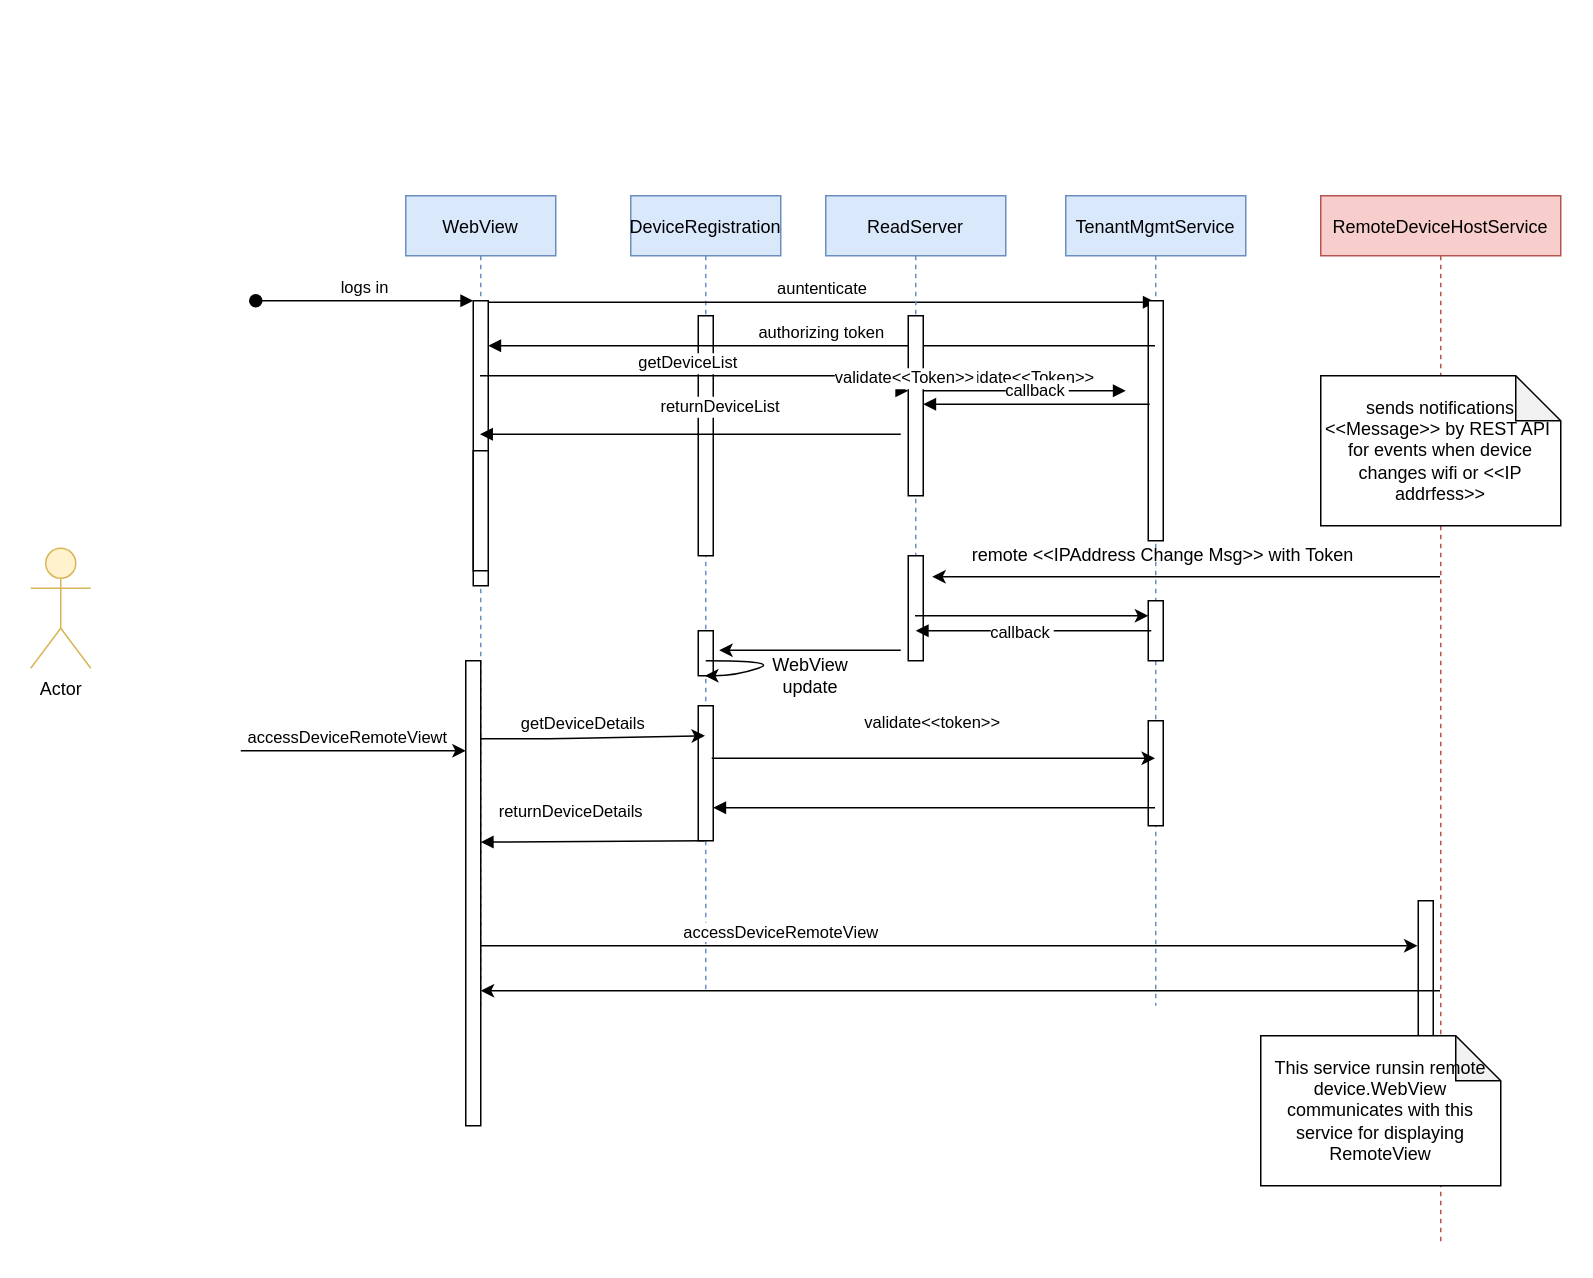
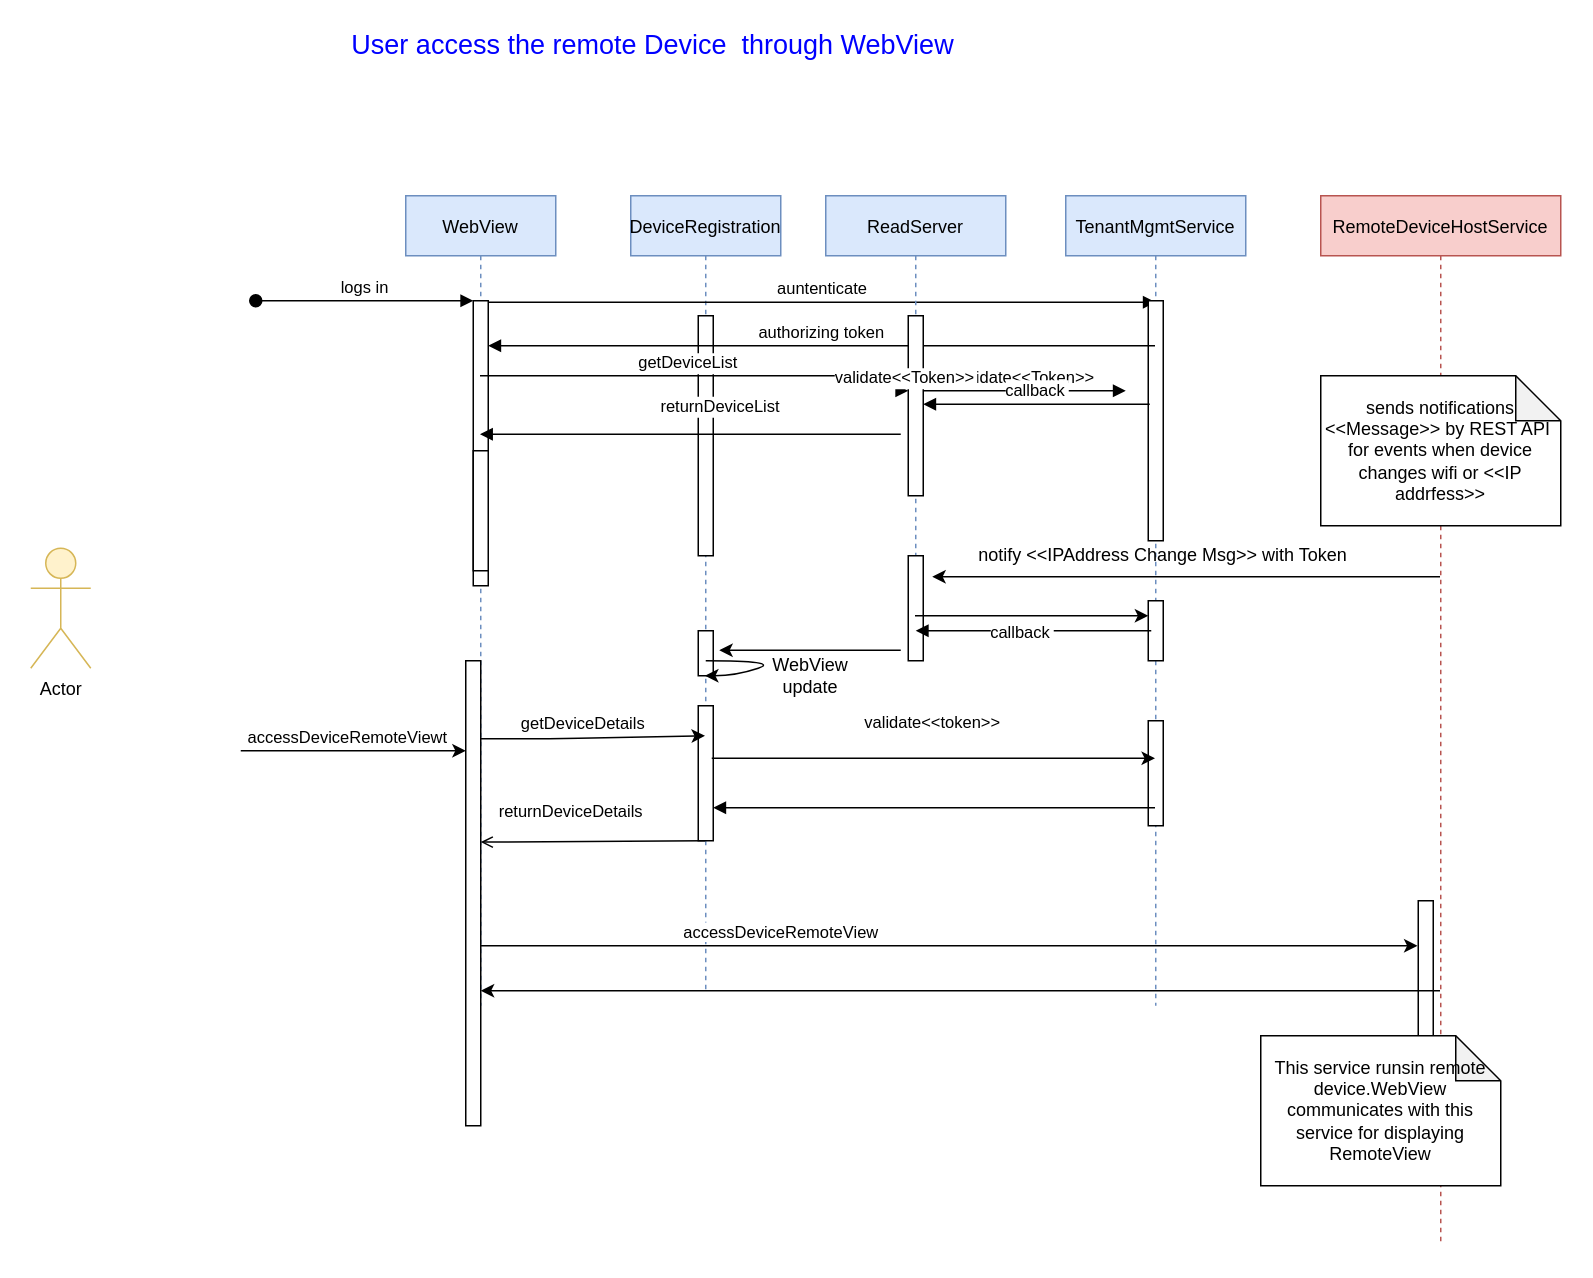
none -> (653, 46)
(1163, 556) -> (1163, 556)
(494, 842) -> (490, 842)
